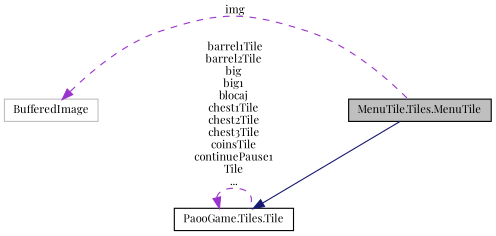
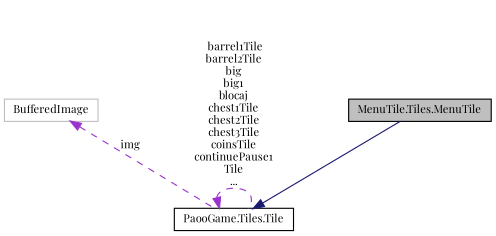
(241, 17) -> (147, 168)
